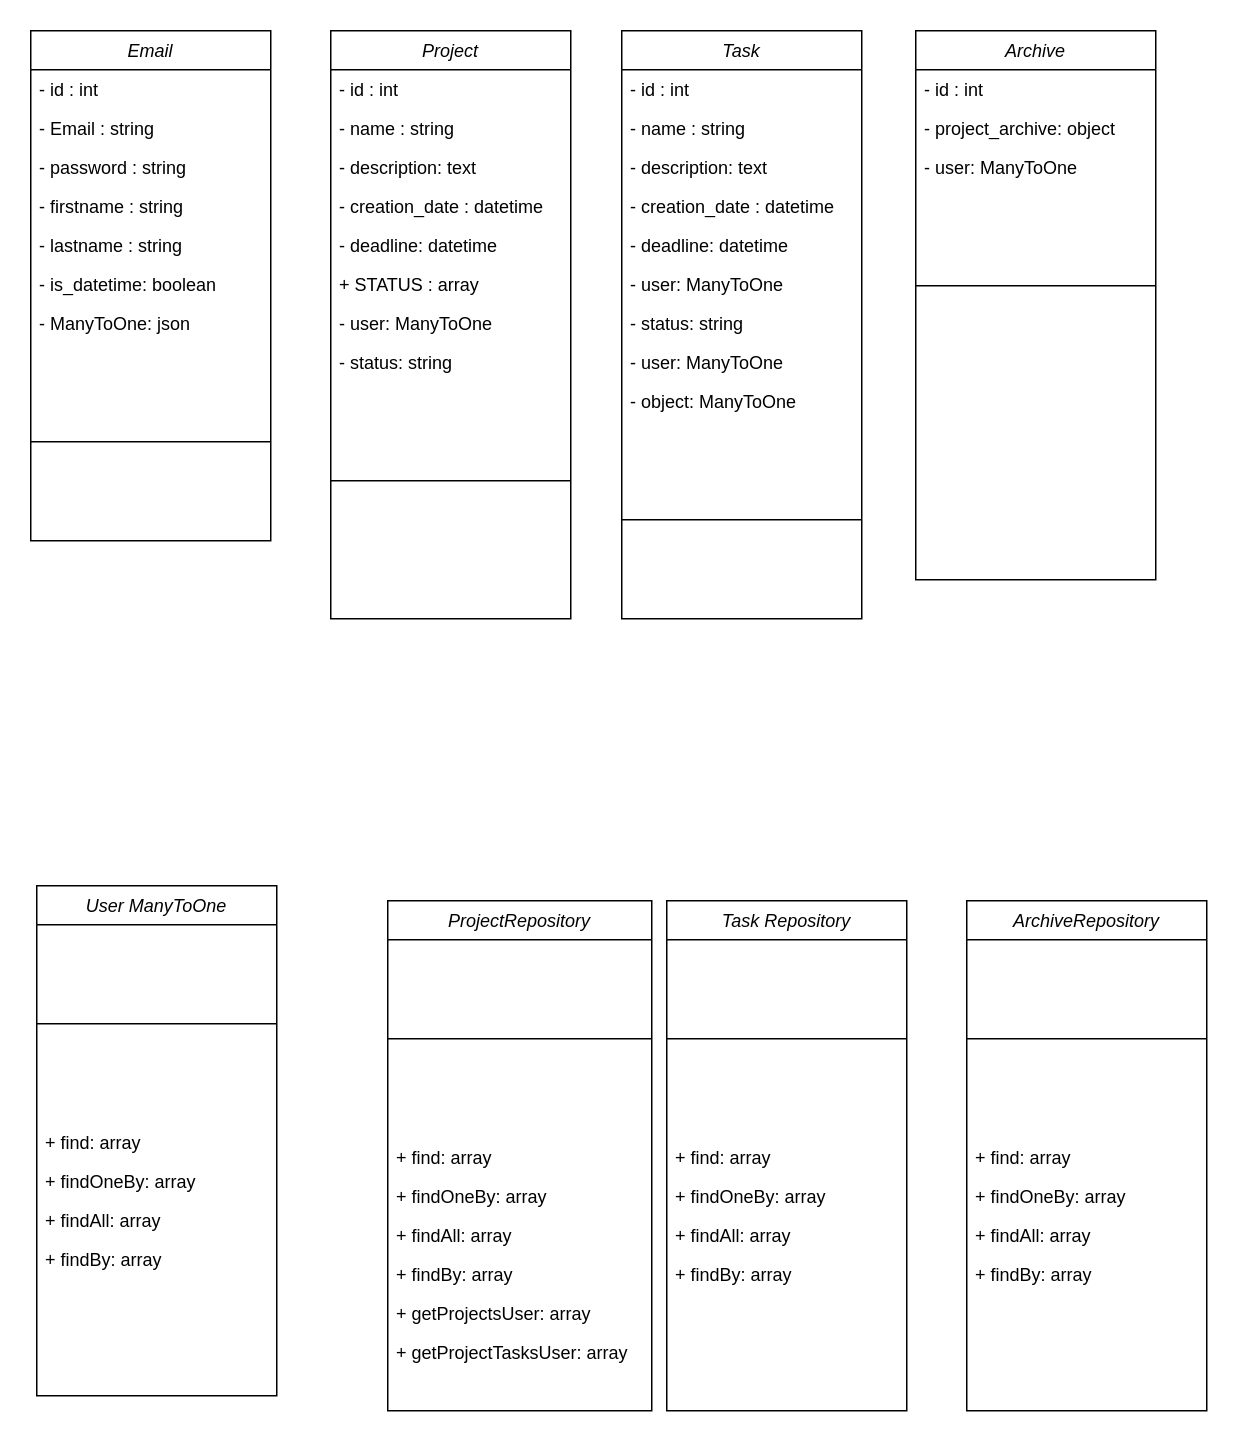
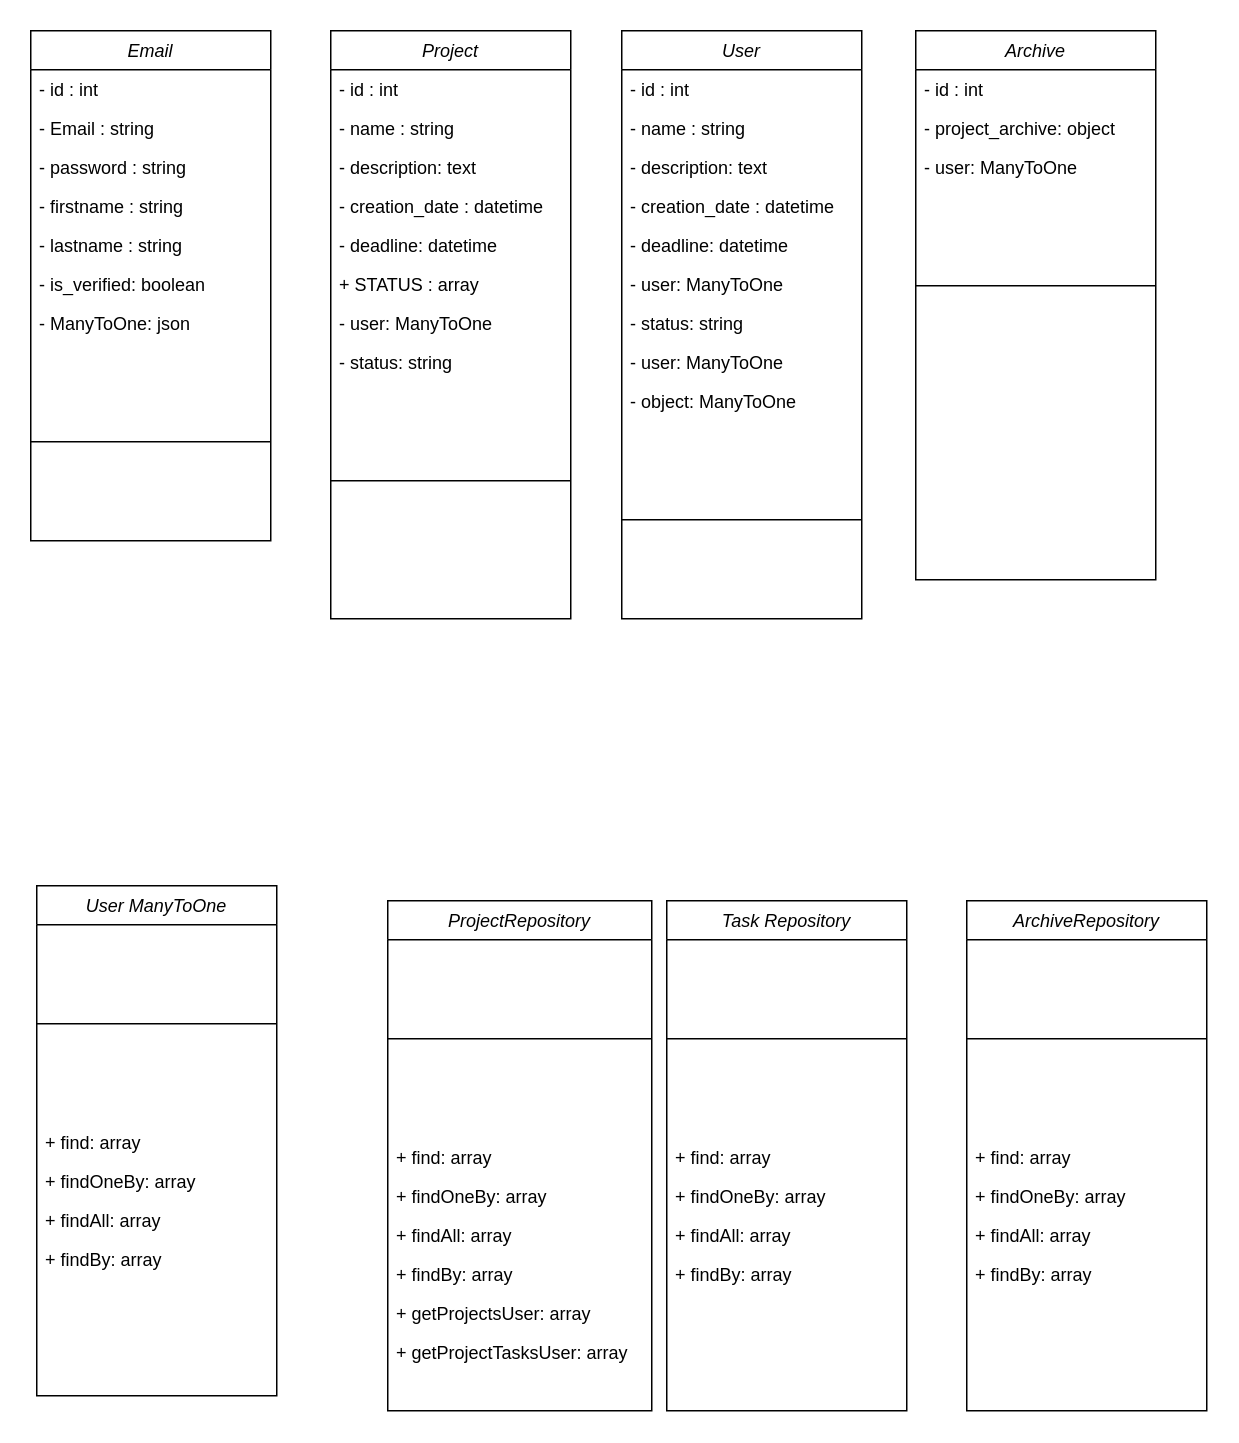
(741, 51) -> (741, 51)
(136, 285) -> (134, 285)
